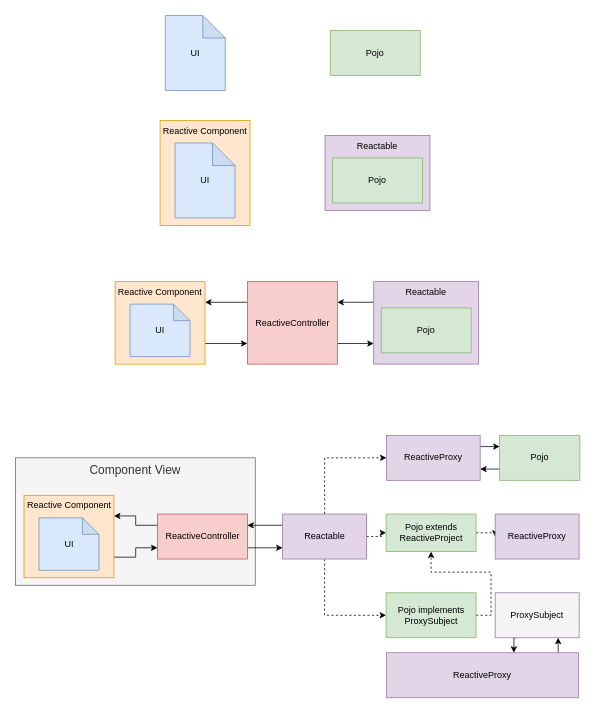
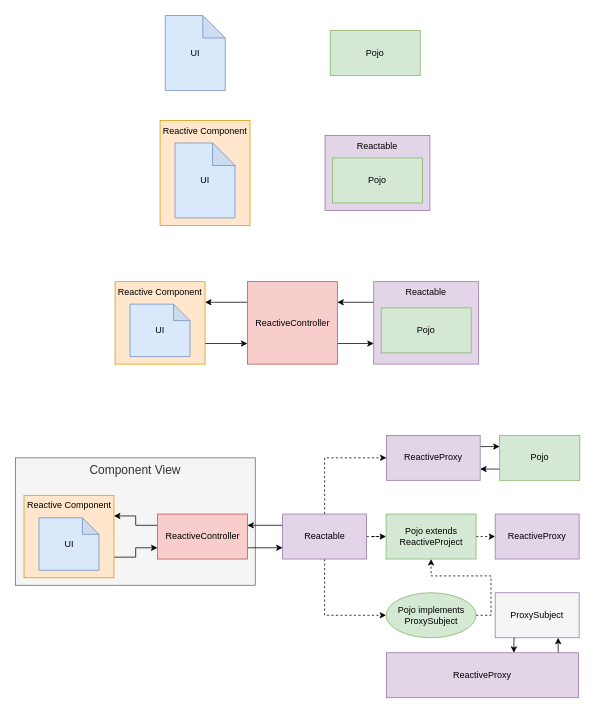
(431, 533) -> (431, 537)
(431, 615) -> (431, 615)
